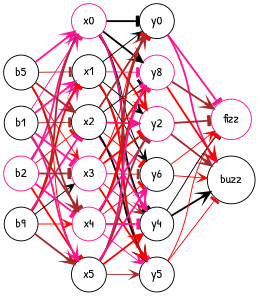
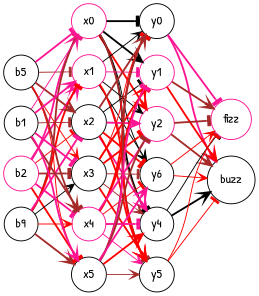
(53, 48) -> (53, 48)
(89, 72) -> (89, 72)
(157, 73) -> (157, 73)
(123, 145) -> (123, 145)
(121, 147) -> (121, 147)
(89, 174) -> (89, 174)
(122, 194) -> (122, 194)
